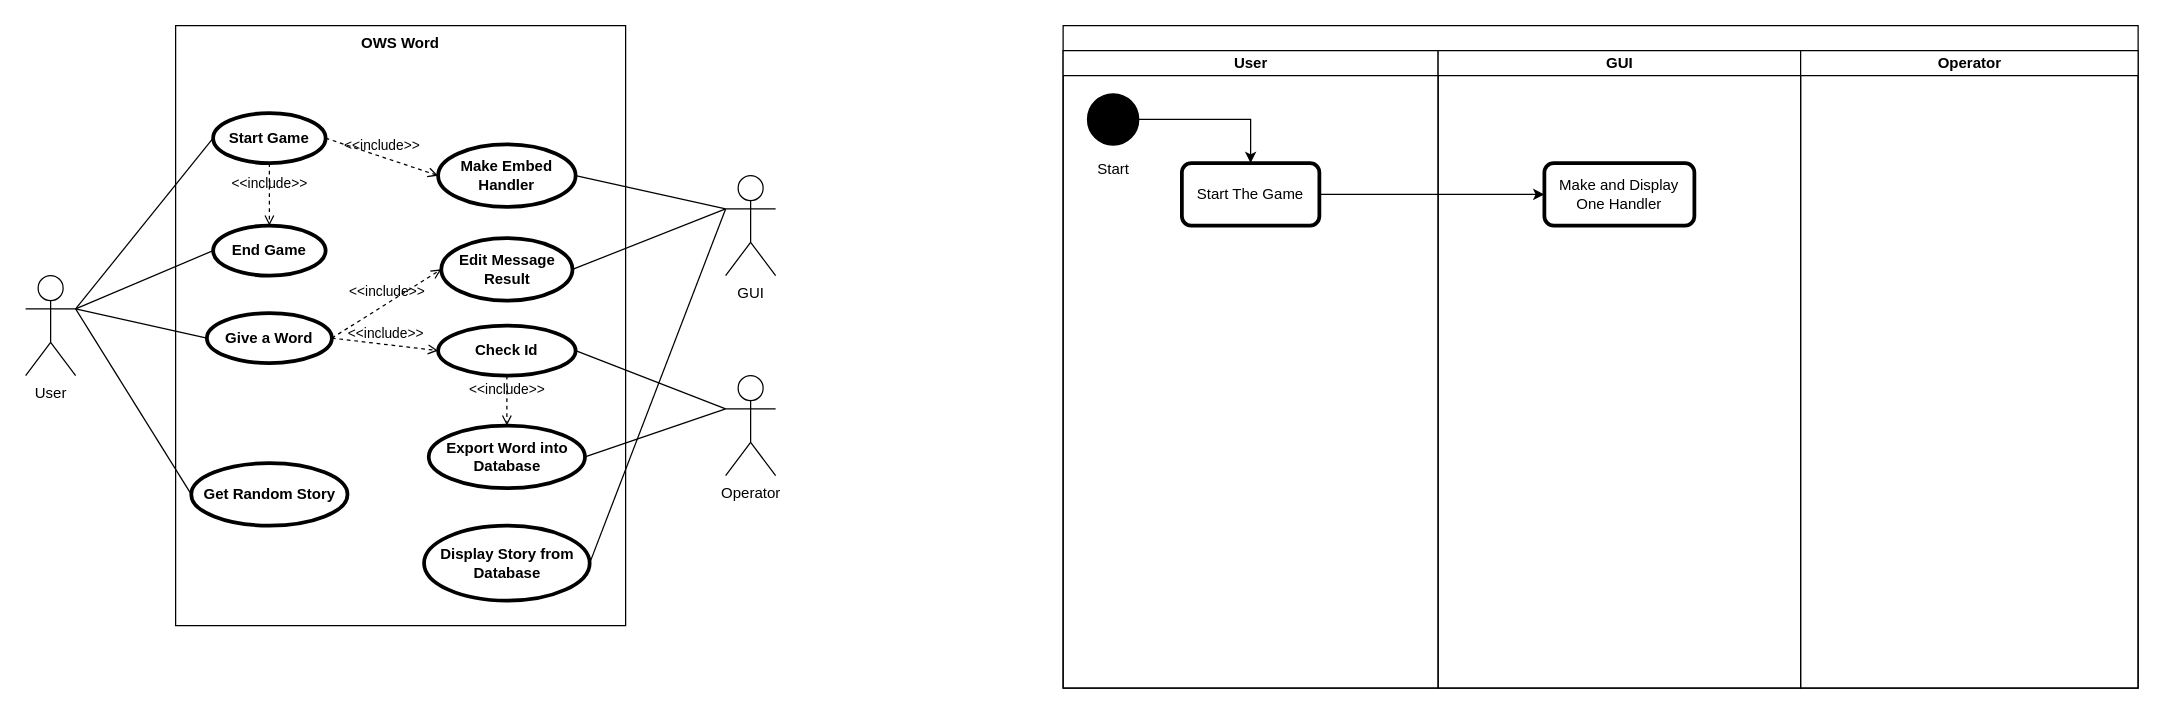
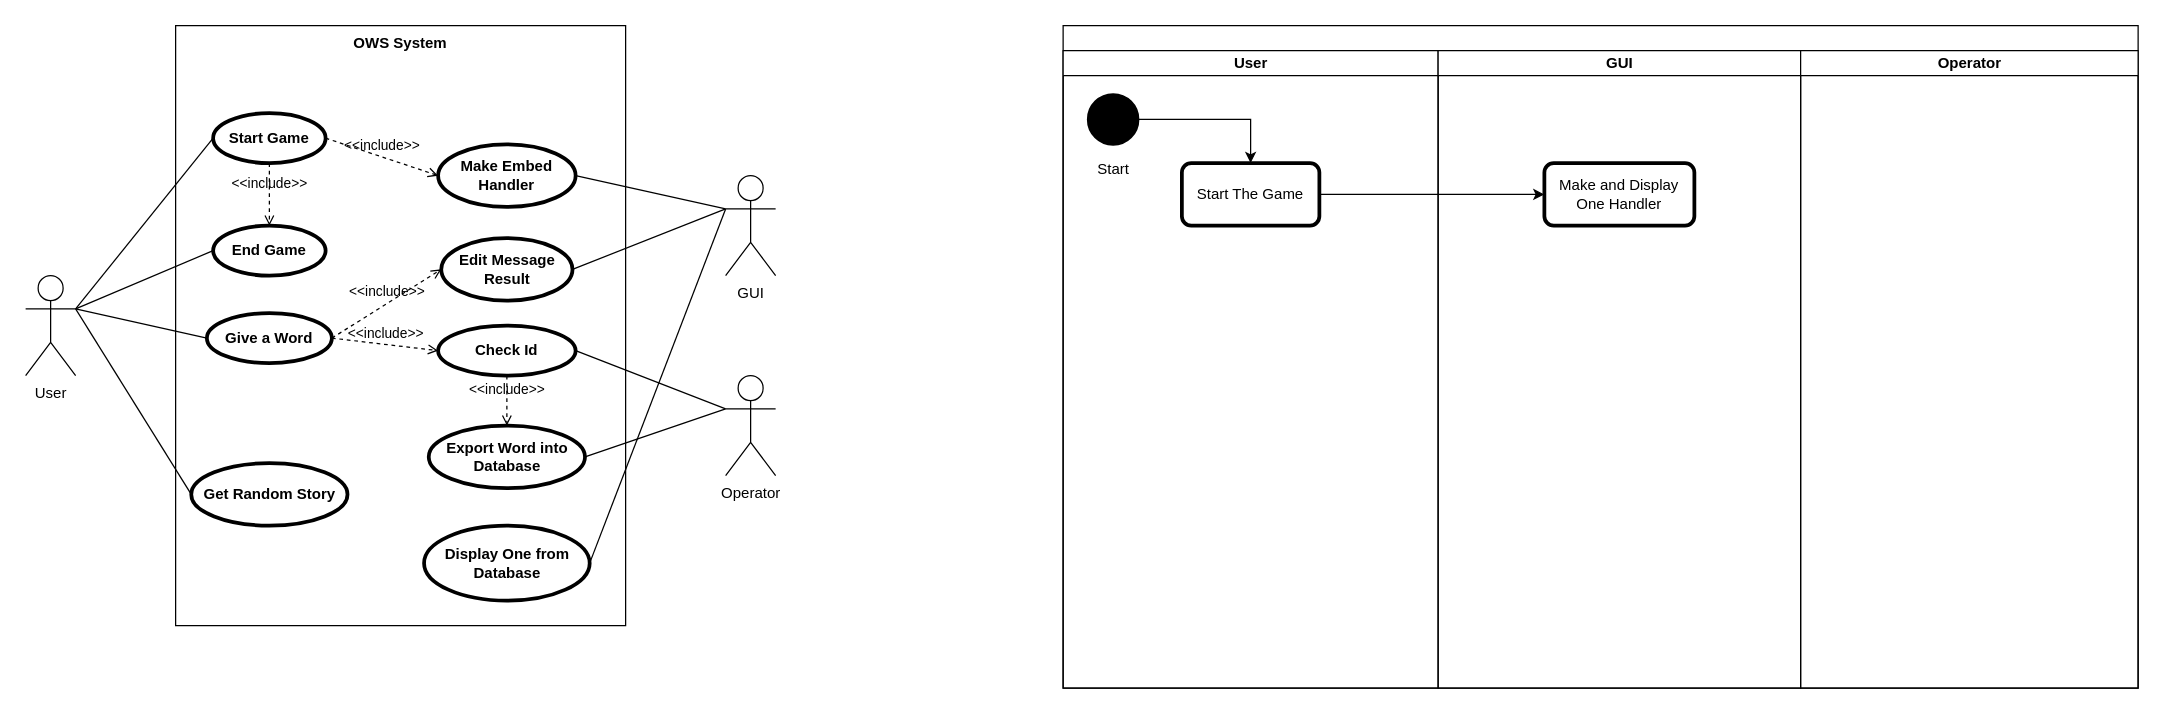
(401, 43) -> (401, 43)
(508, 563) -> (508, 563)
